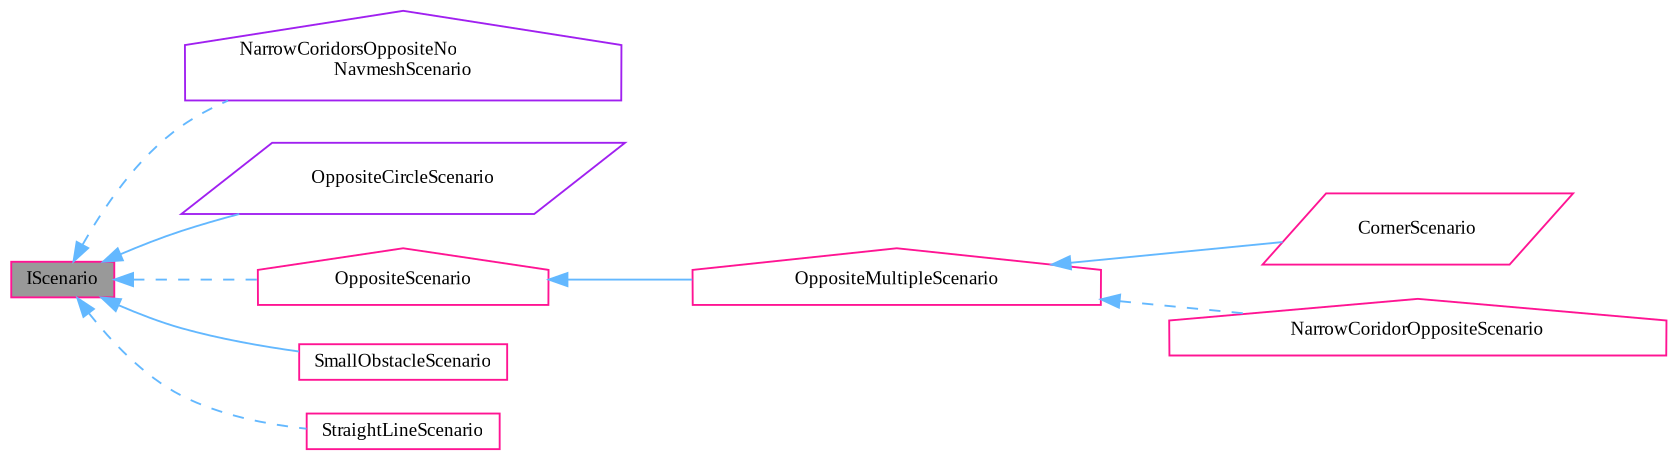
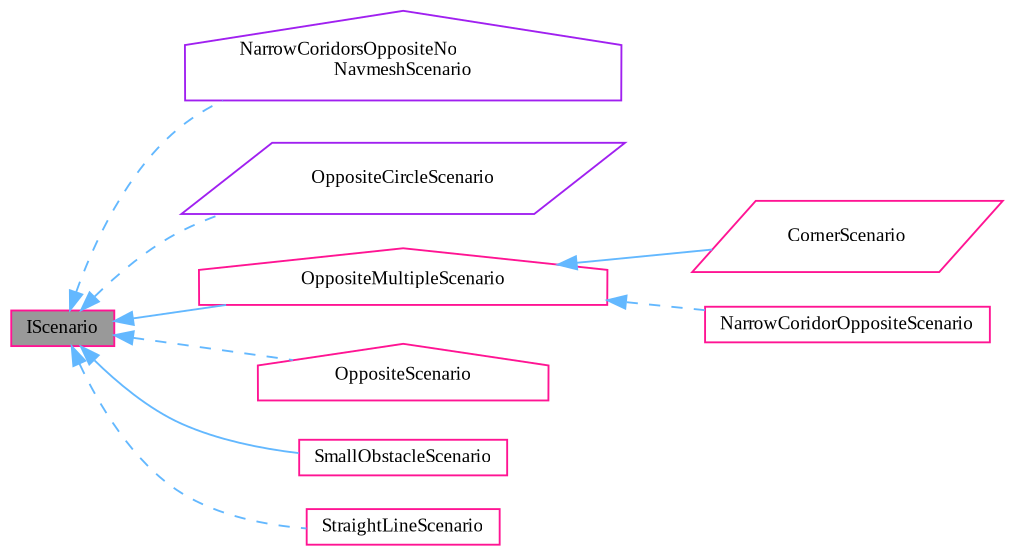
(179, 232) -> (153, 248)
(630, 280) -> (180, 312)
(1418, 330) -> (847, 325)
